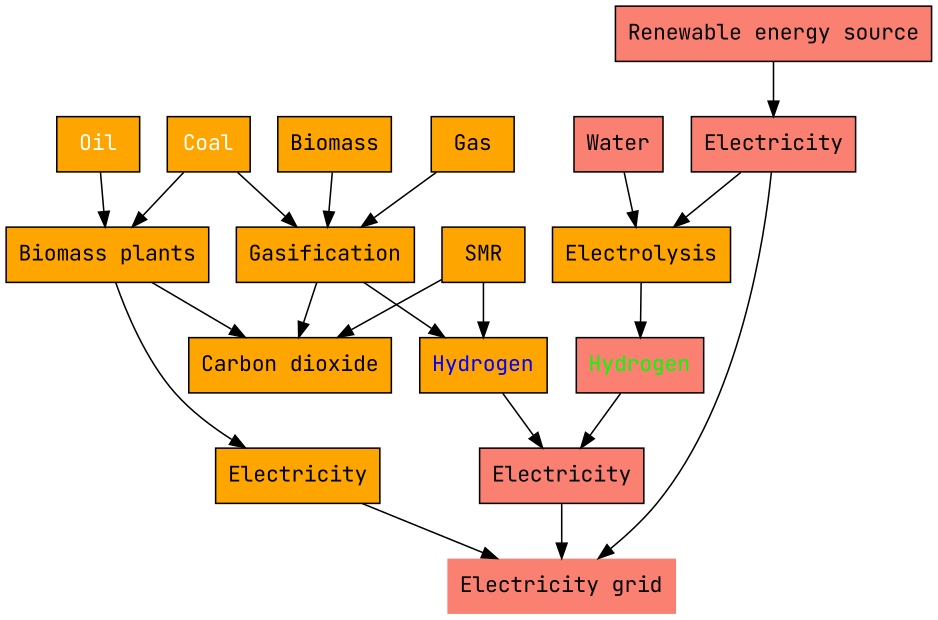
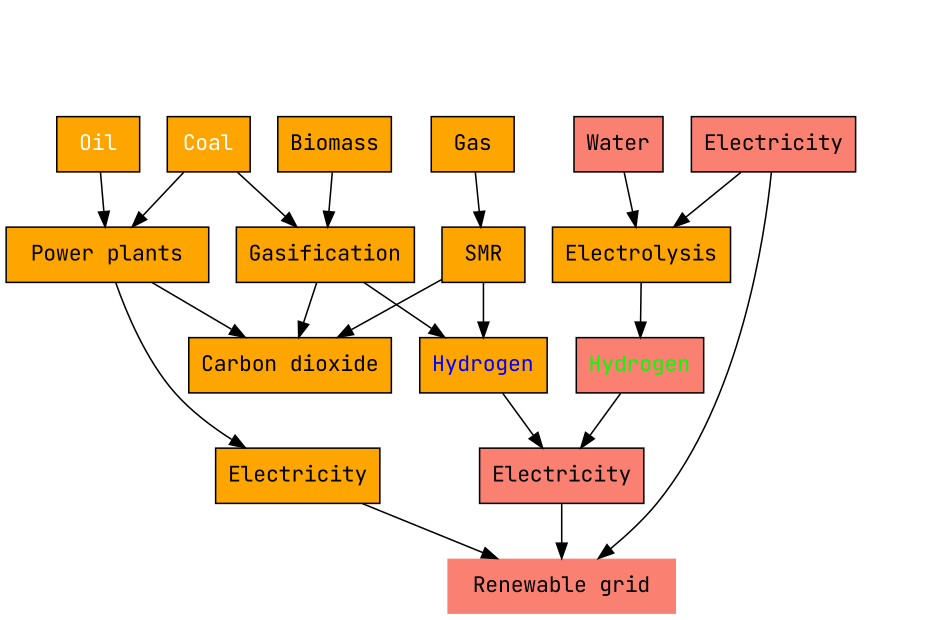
(774, 34) -> none
(405, 195) -> (477, 192)
(107, 255) -> (107, 255)
(562, 586) -> (562, 586)
